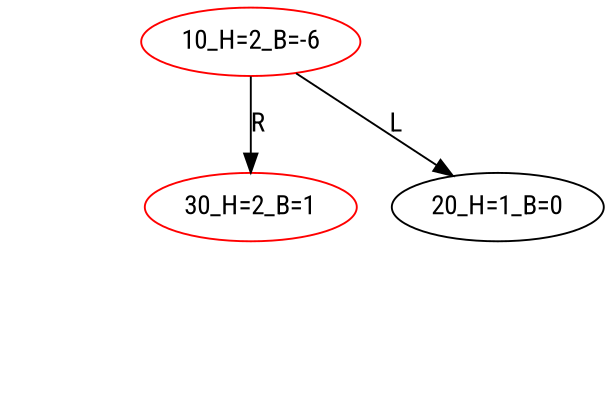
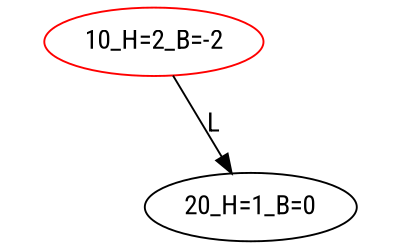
(251, 42) -> (154, 42)
(251, 207) -> none
